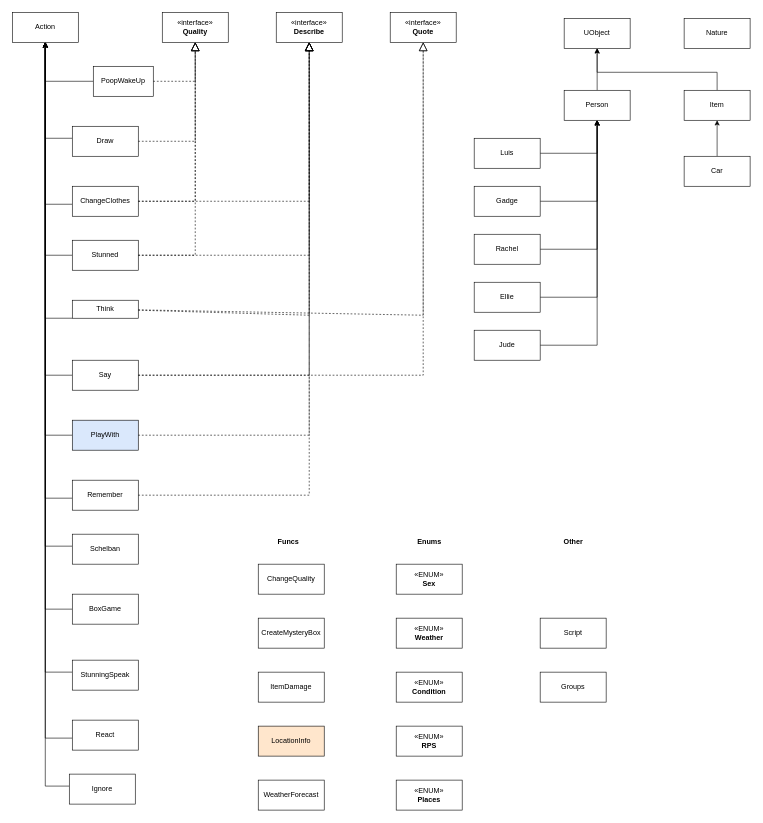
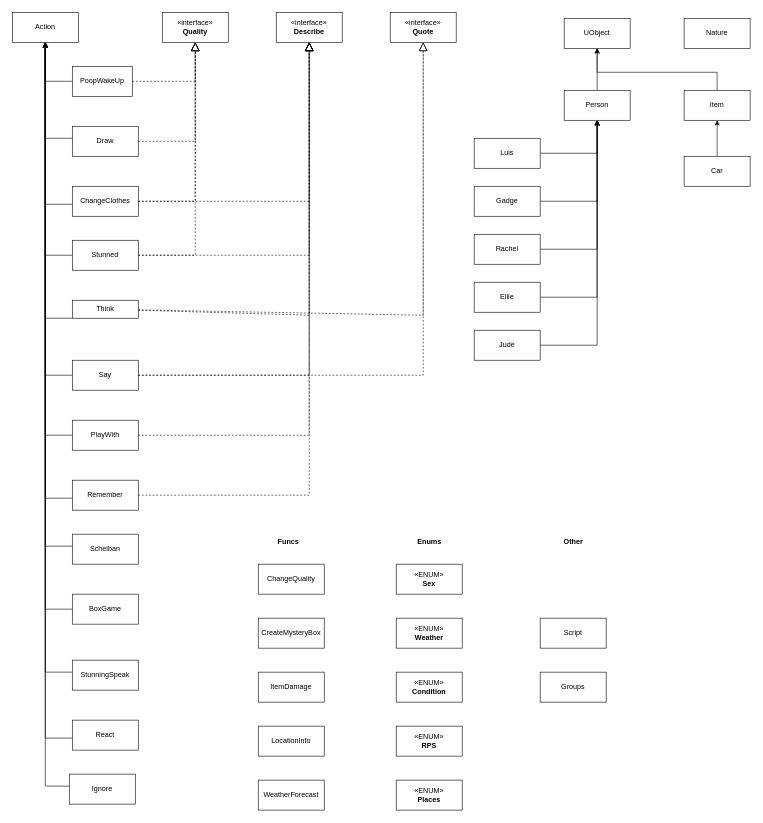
(123, 81) -> (102, 81)
(105, 435) -> (105, 435)
(291, 741) -> (291, 741)
